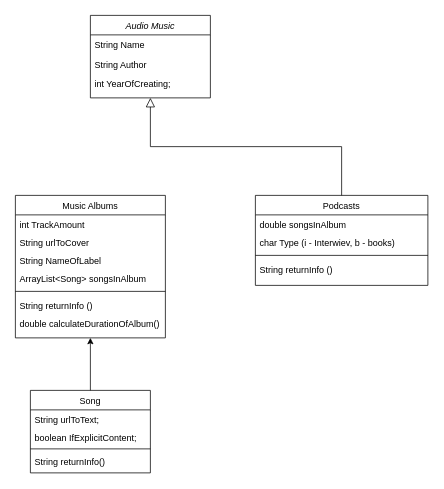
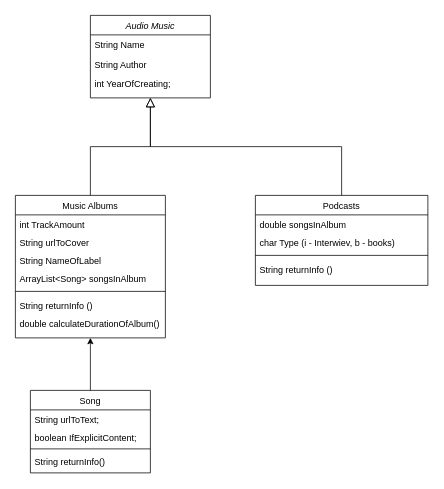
none -> (95, 147)
